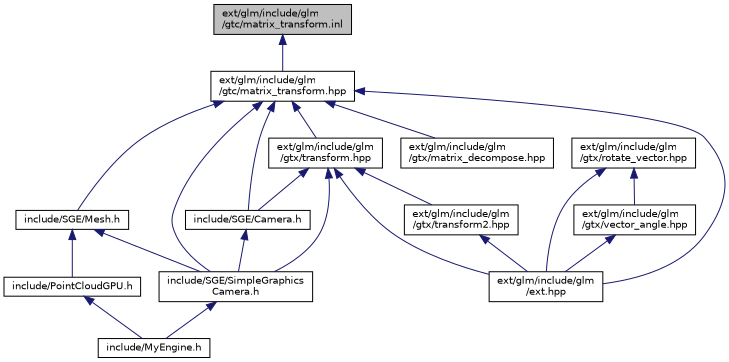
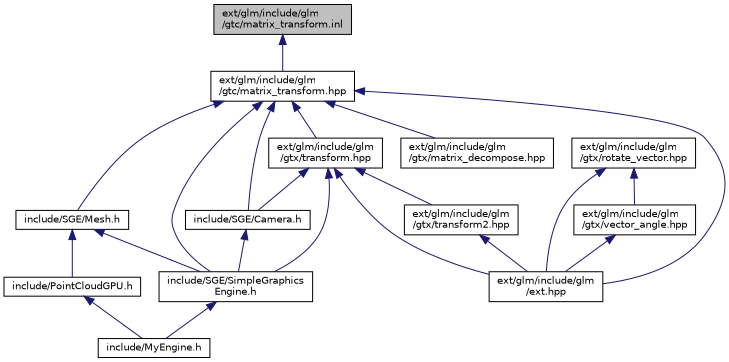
(236, 287) -> (236, 287)
